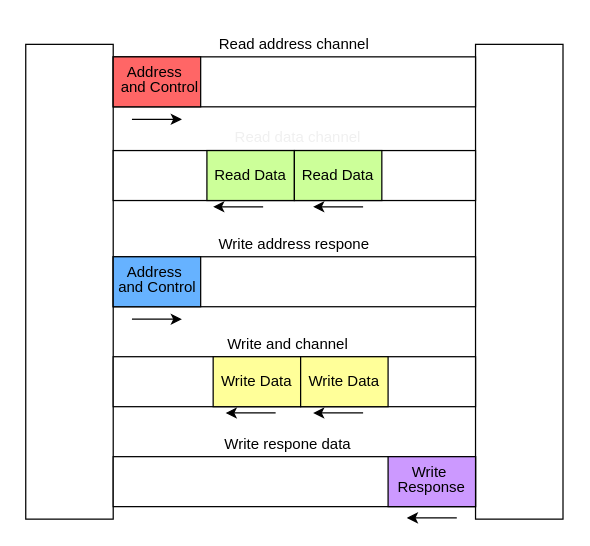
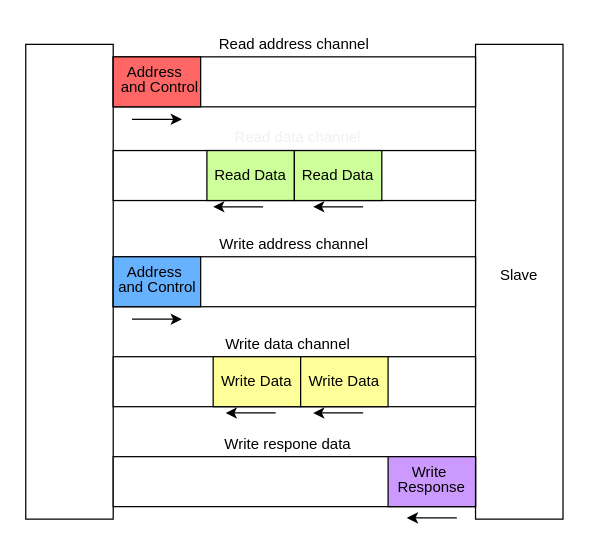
(294, 244) -> (294, 244)
none -> (519, 276)
(288, 344) -> (288, 344)
